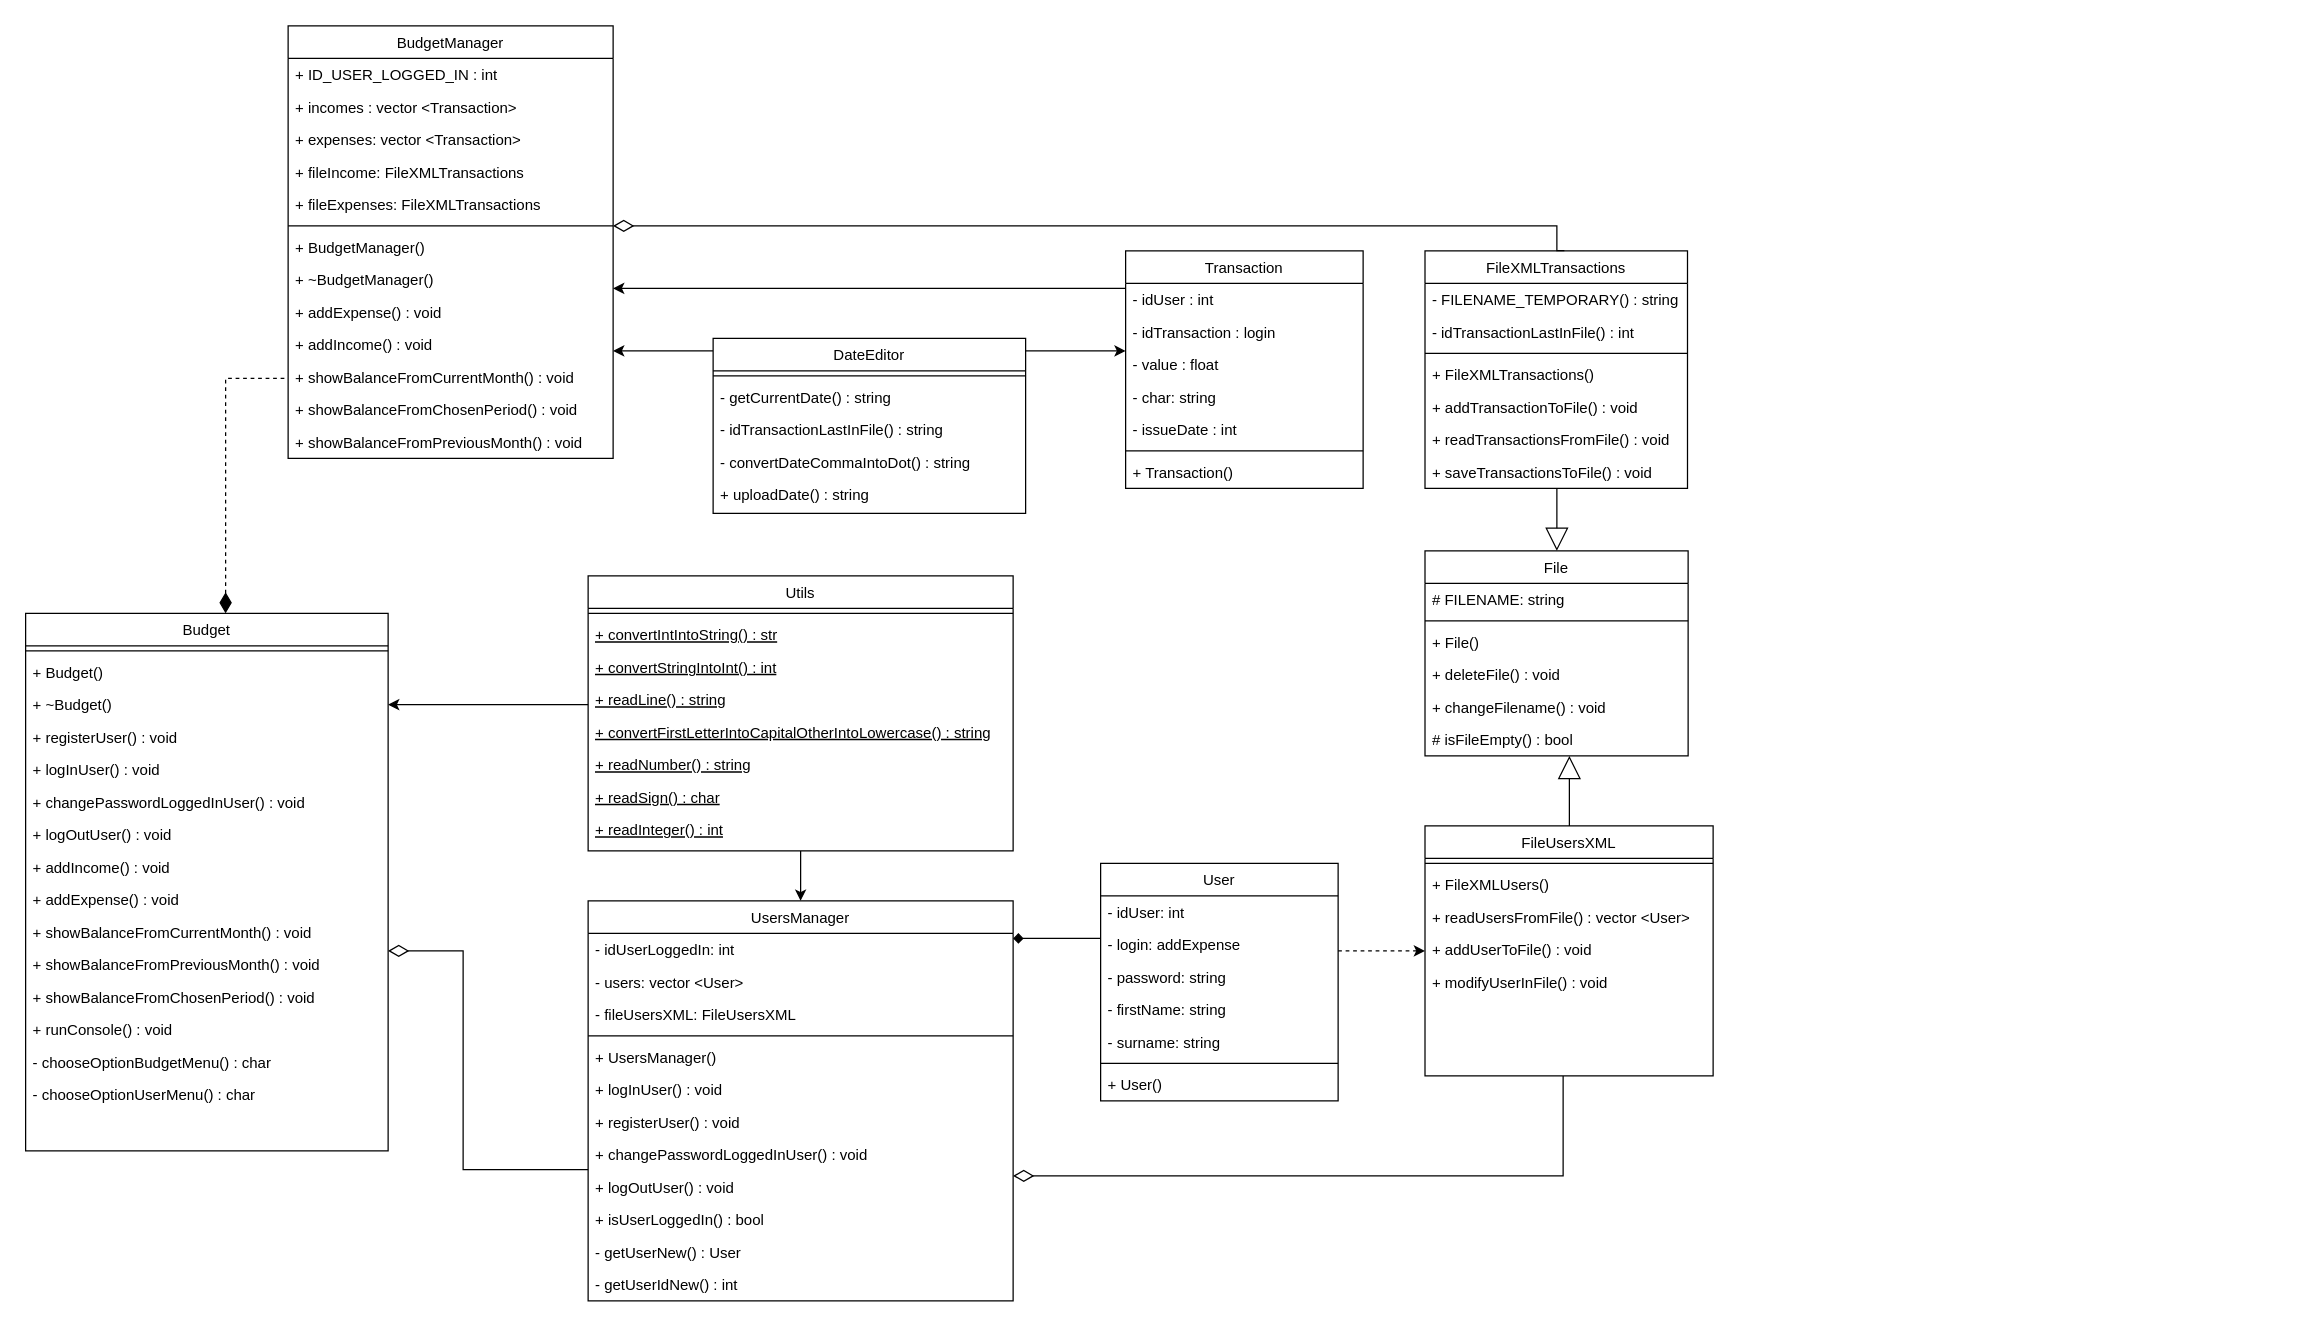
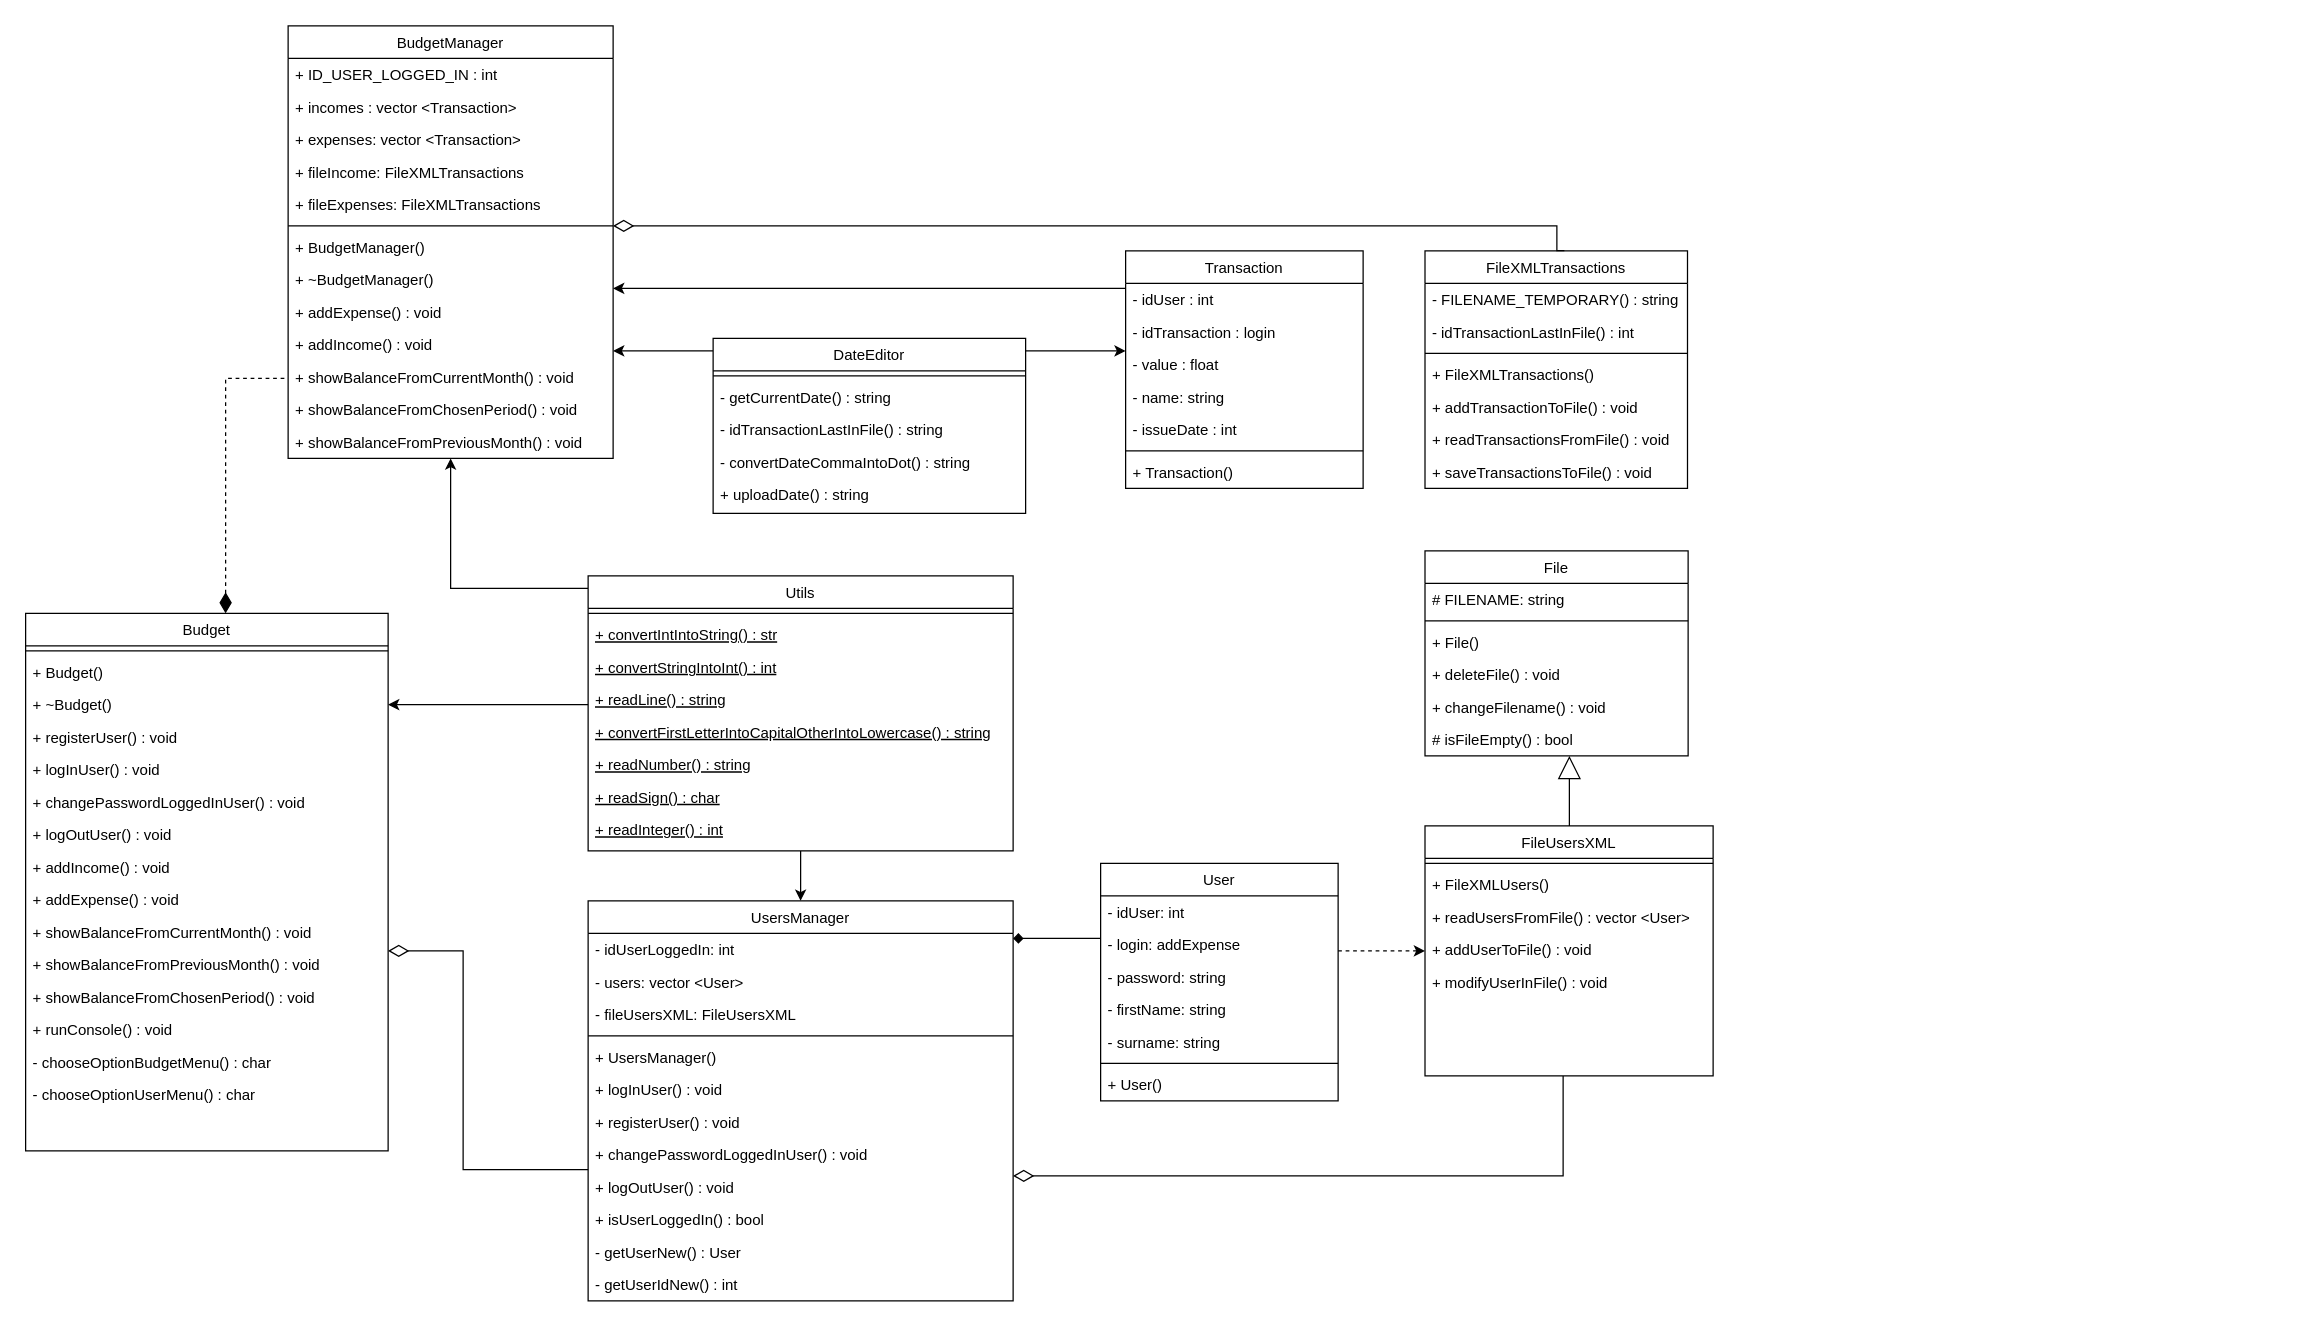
(1184, 398) -> (1184, 398)
(1557, 509) -> none
none -> (459, 588)
